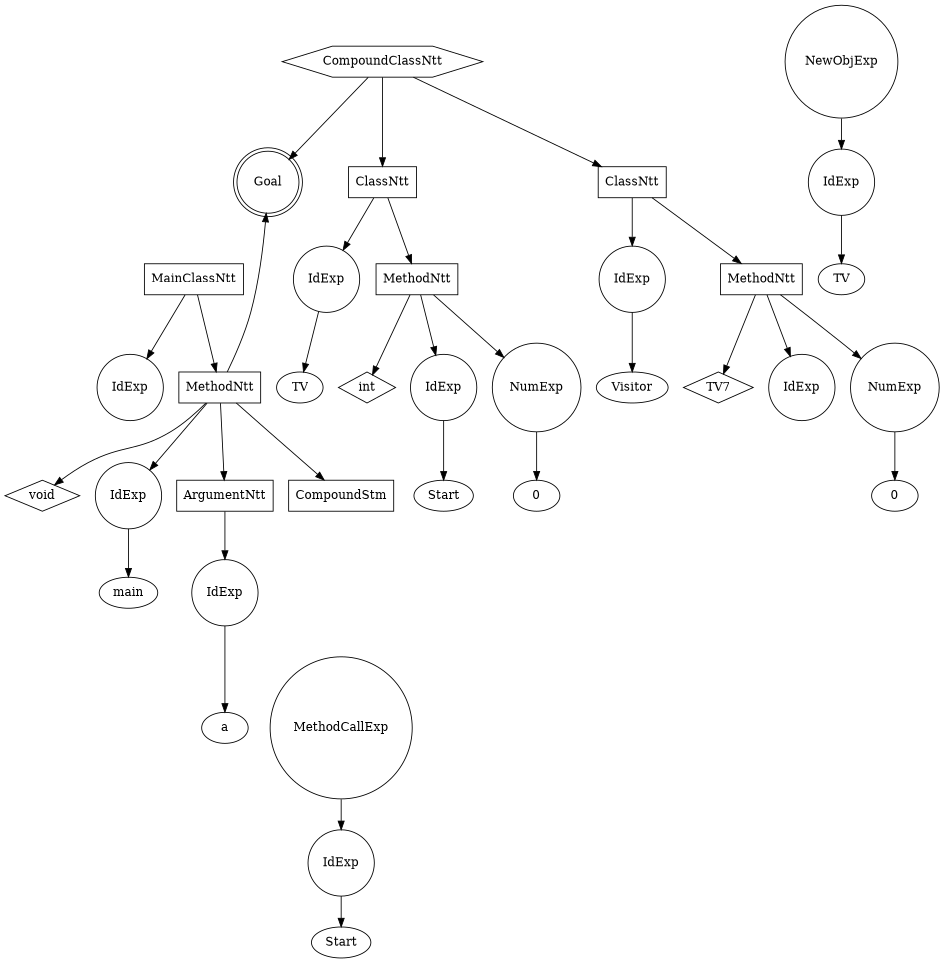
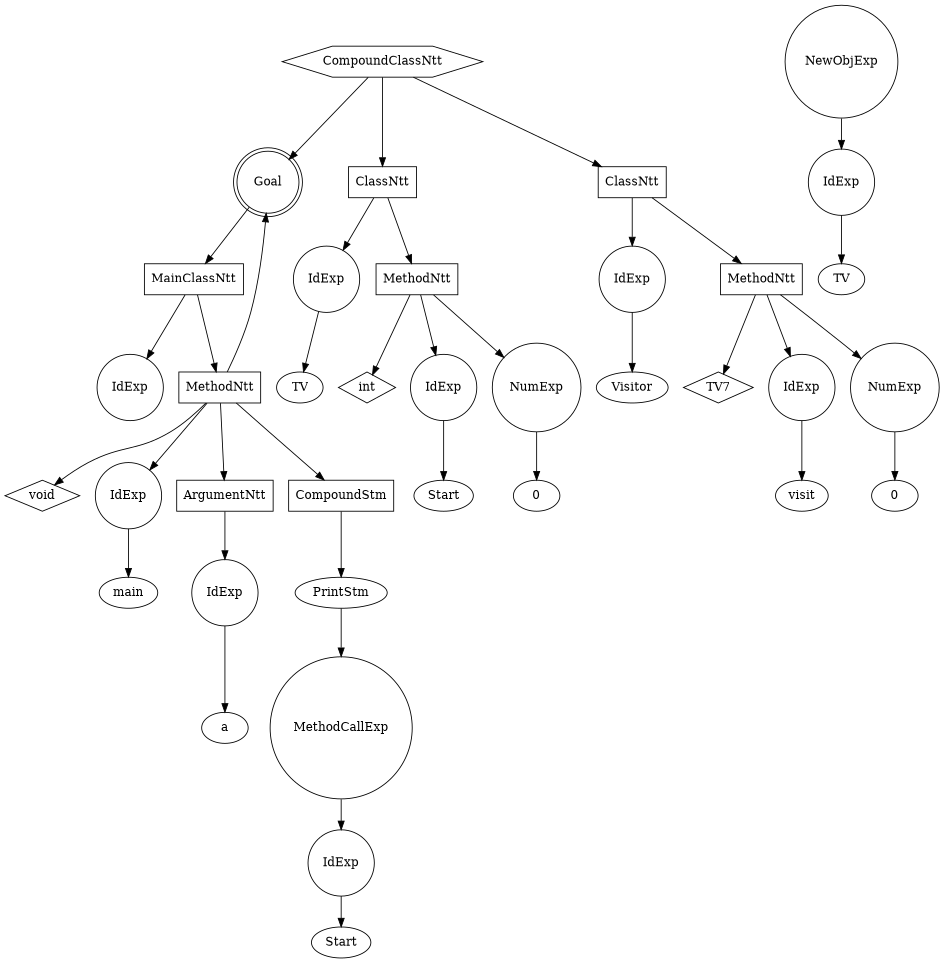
none -> (230, 232)
none -> (802, 496)
none -> (341, 593)
